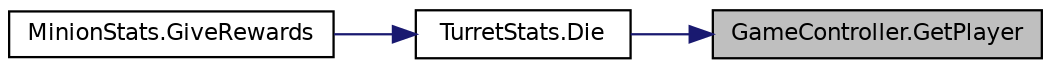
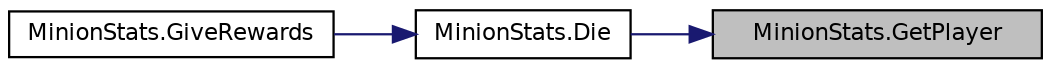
(523, 34) -> (523, 34)
(877, 34) -> (877, 34)
